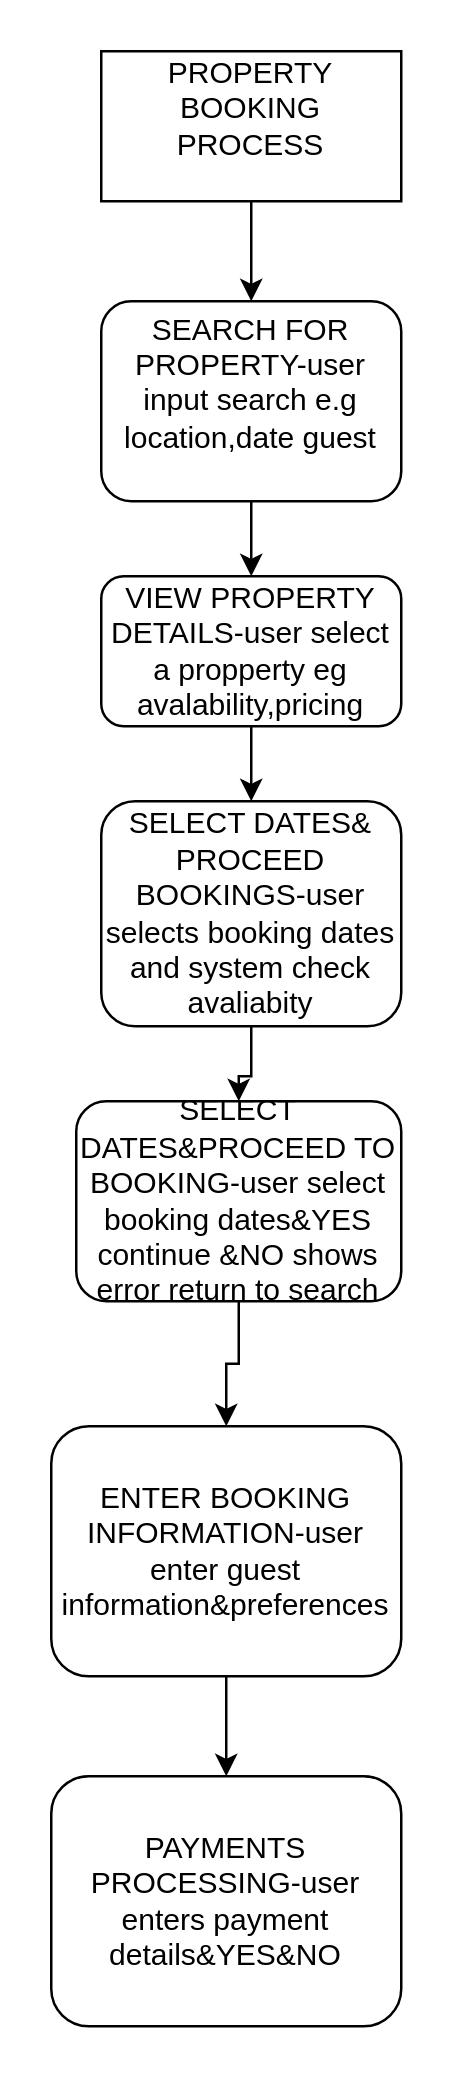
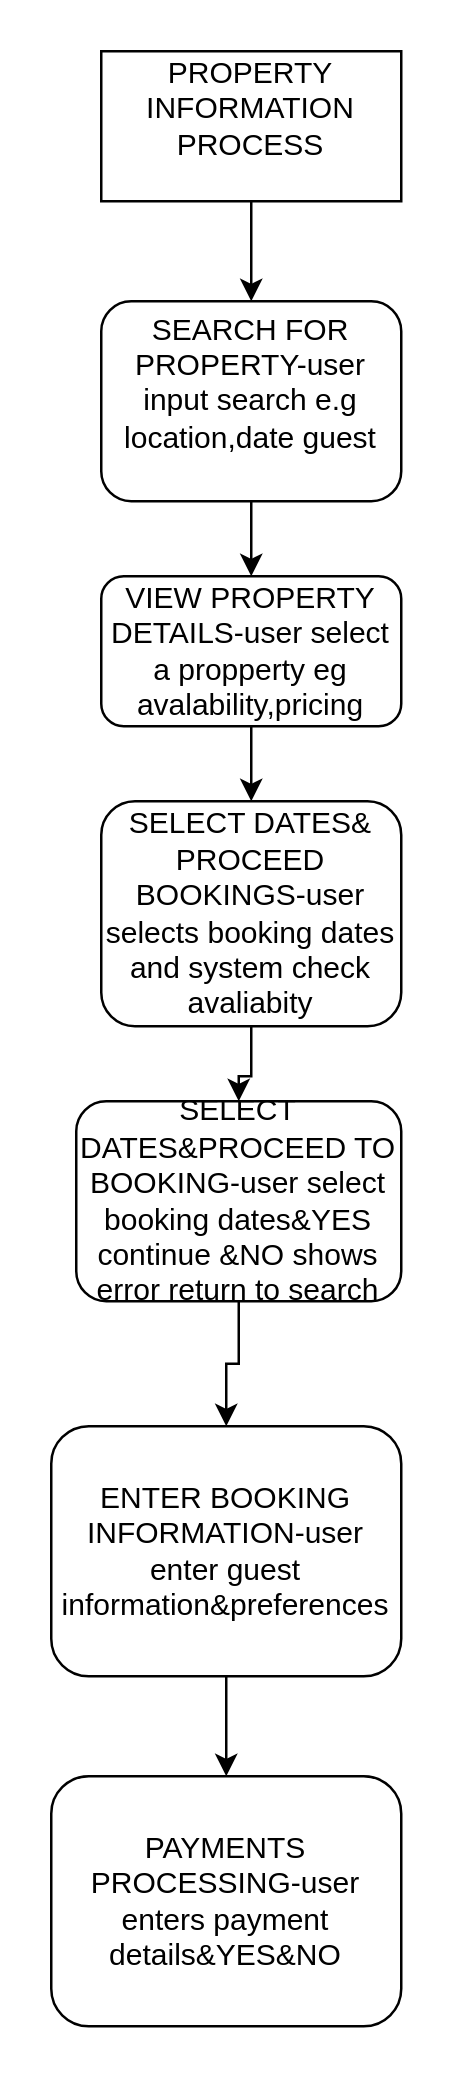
(251, 126) -> (251, 126)
